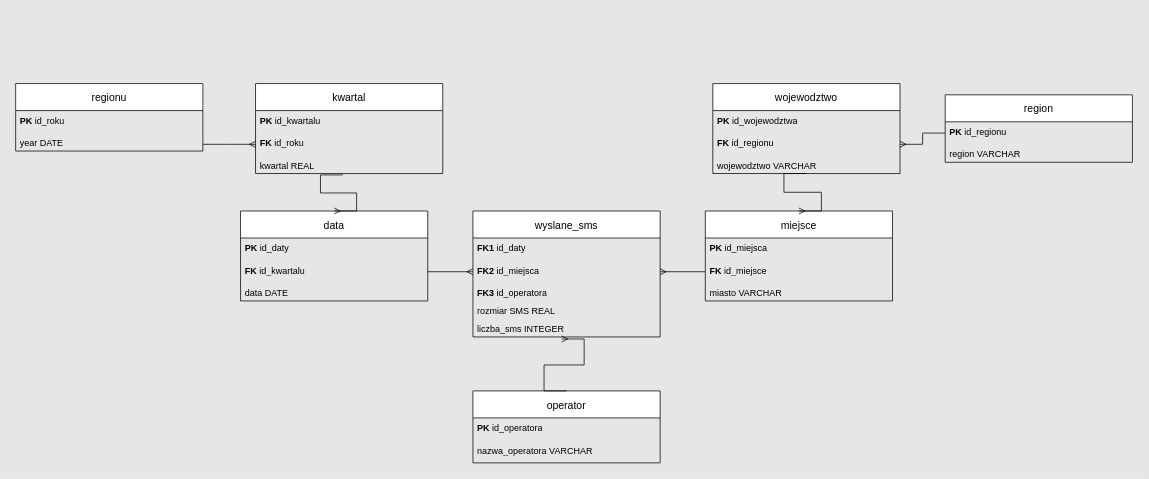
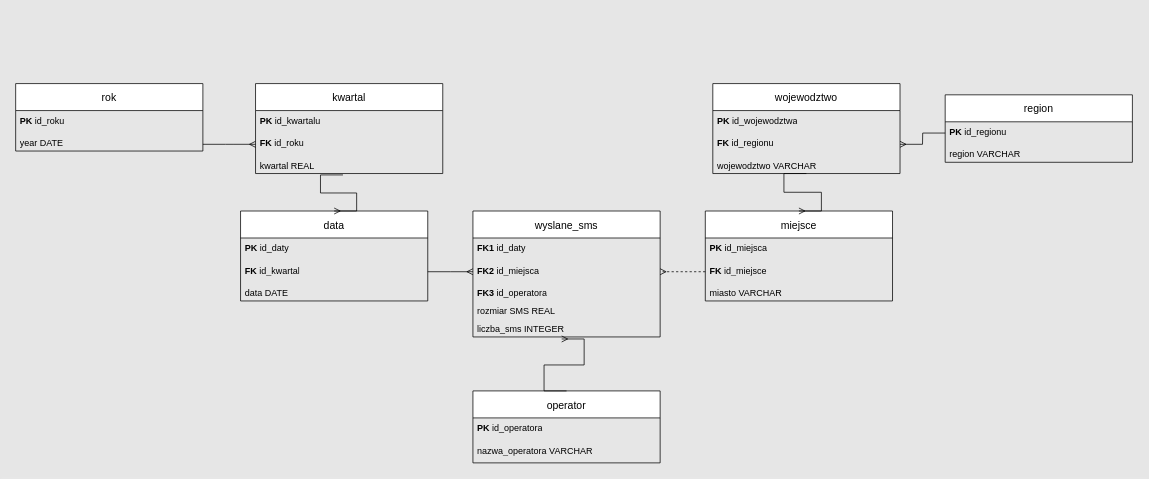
(109, 98) -> (109, 98)
(278, 271) -> (275, 271)
(683, 272) -> (683, 272)
